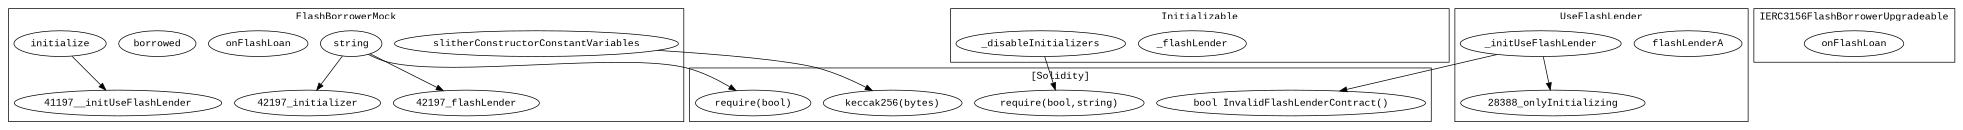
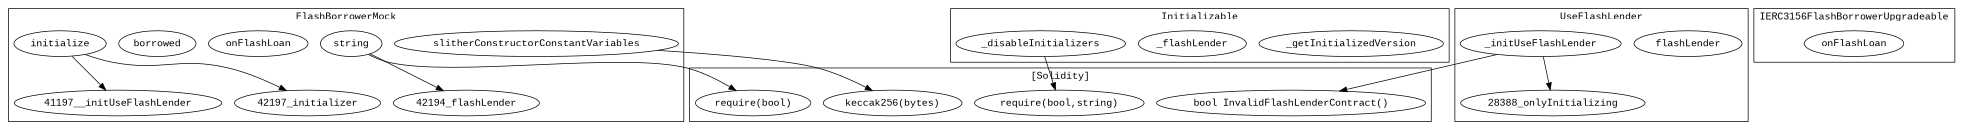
none -> (1351, 44)
(1688, 44) -> (1688, 44)
(332, 70) -> (184, 64)
(466, 103) -> (466, 103)
